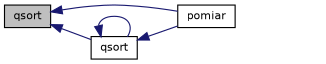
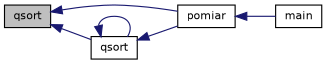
none -> (299, 16)
